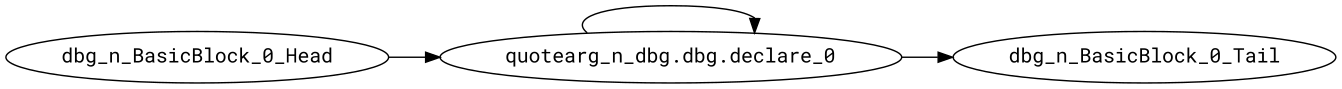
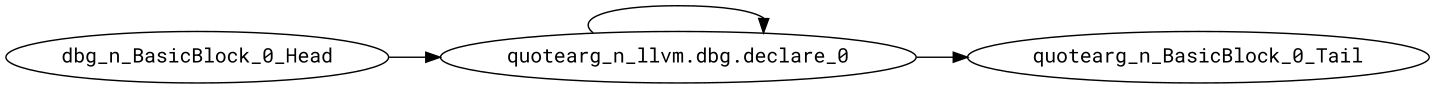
(671, 57) -> (678, 57)
(1145, 57) -> (1198, 57)
